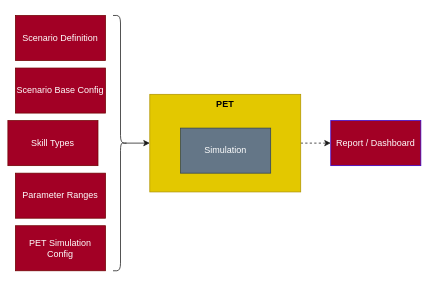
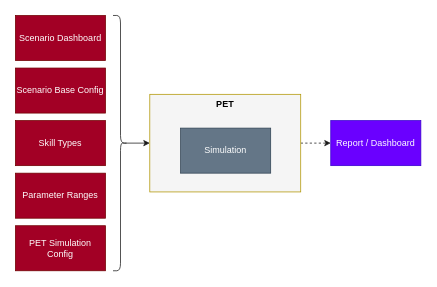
(60, 38) -> (60, 38)
(225, 105) -> (225, 105)
(53, 143) -> (60, 143)
(375, 143) -> (375, 143)
